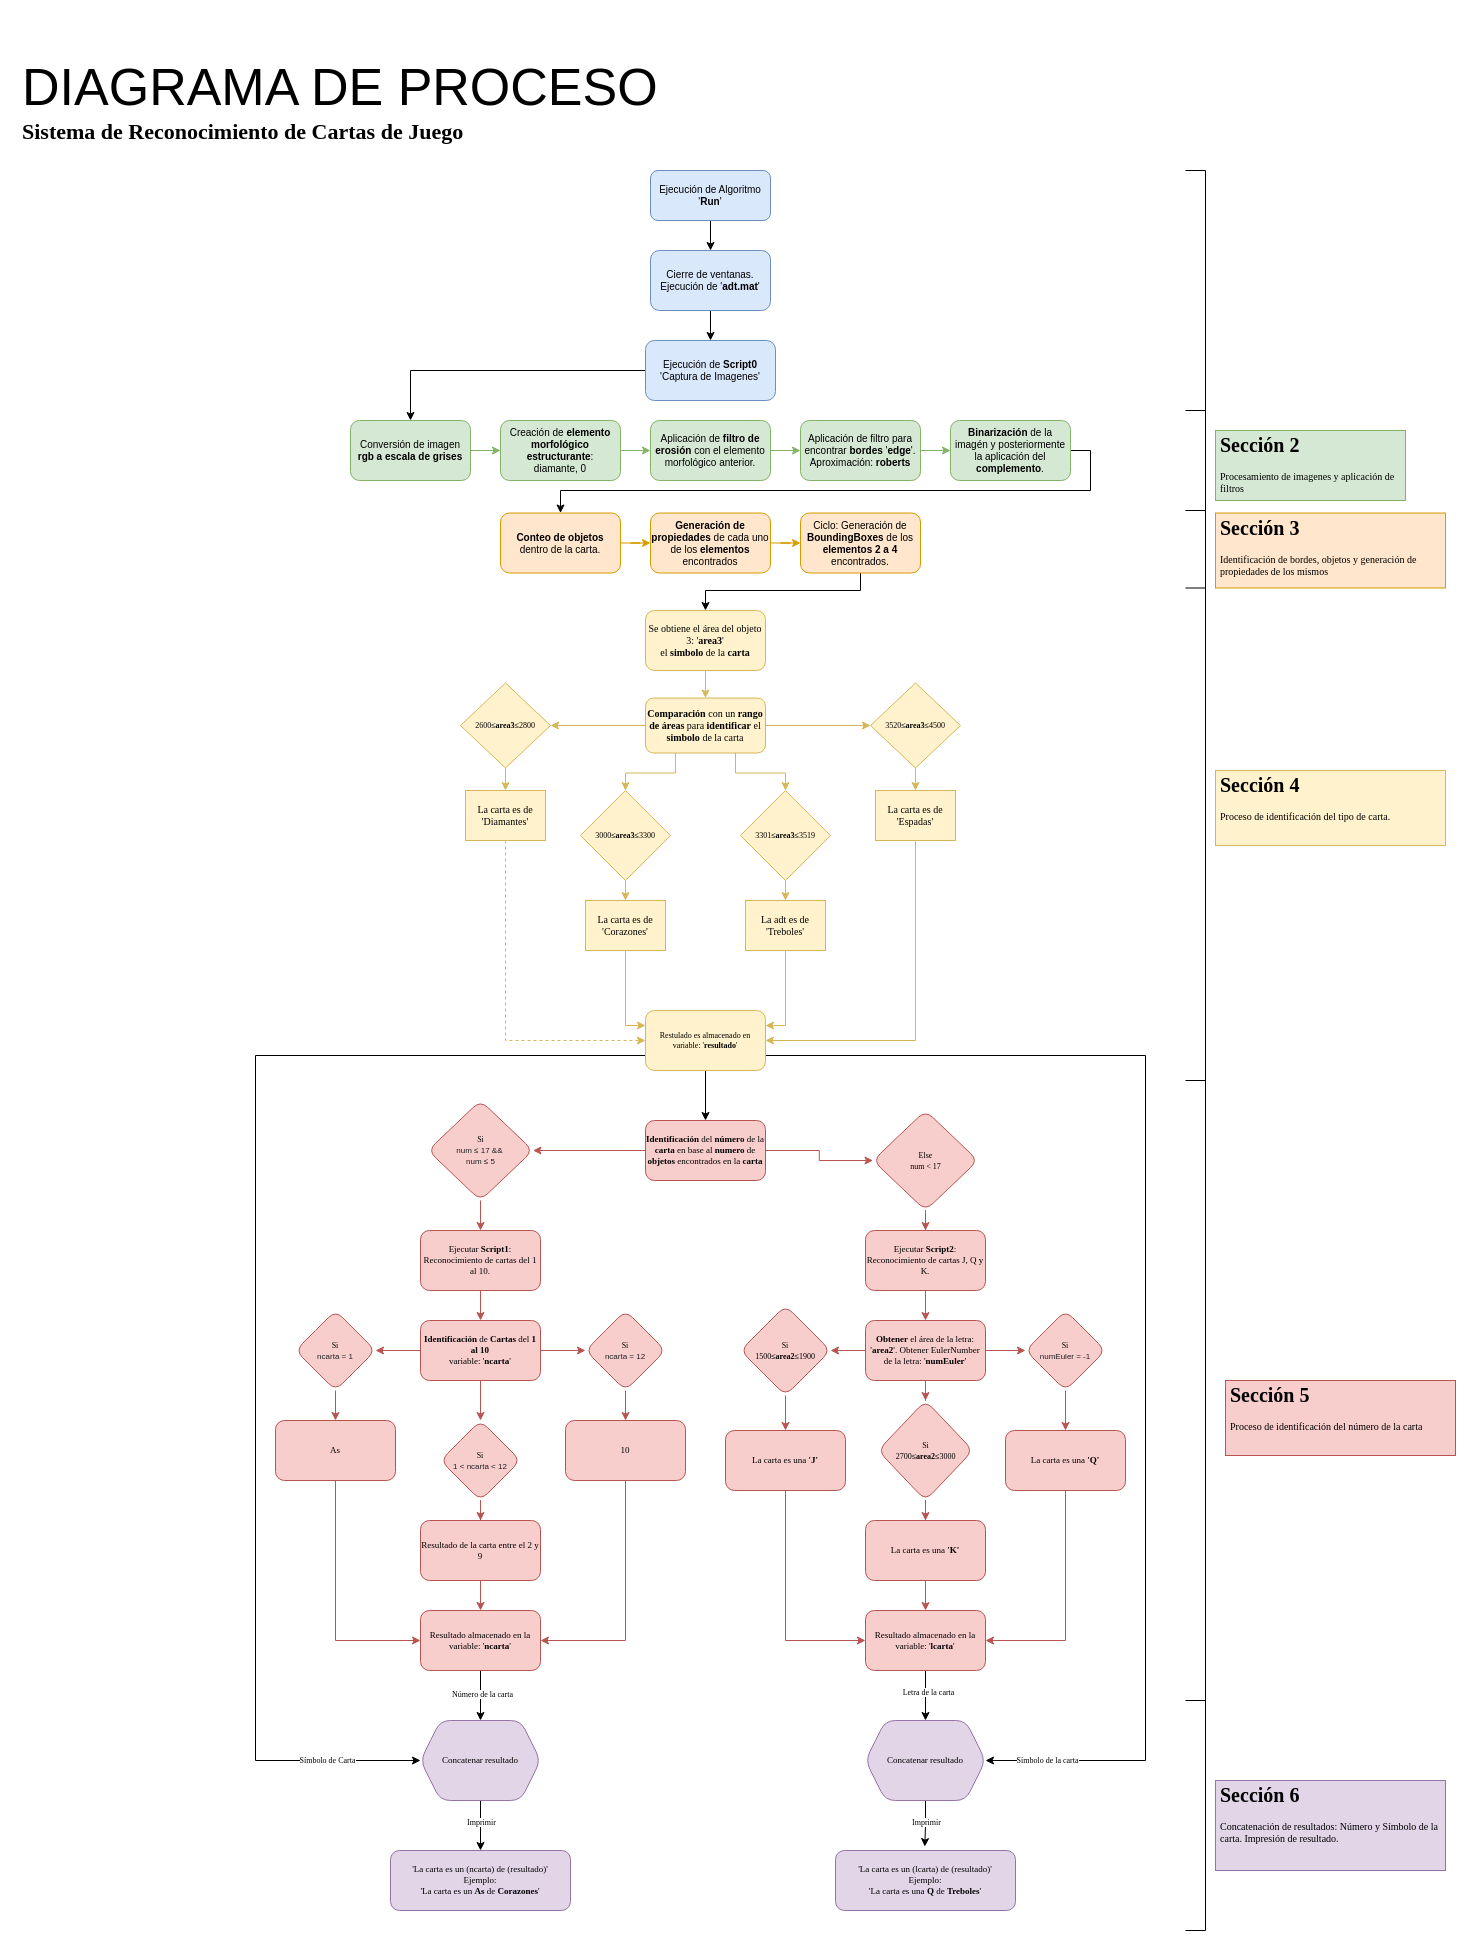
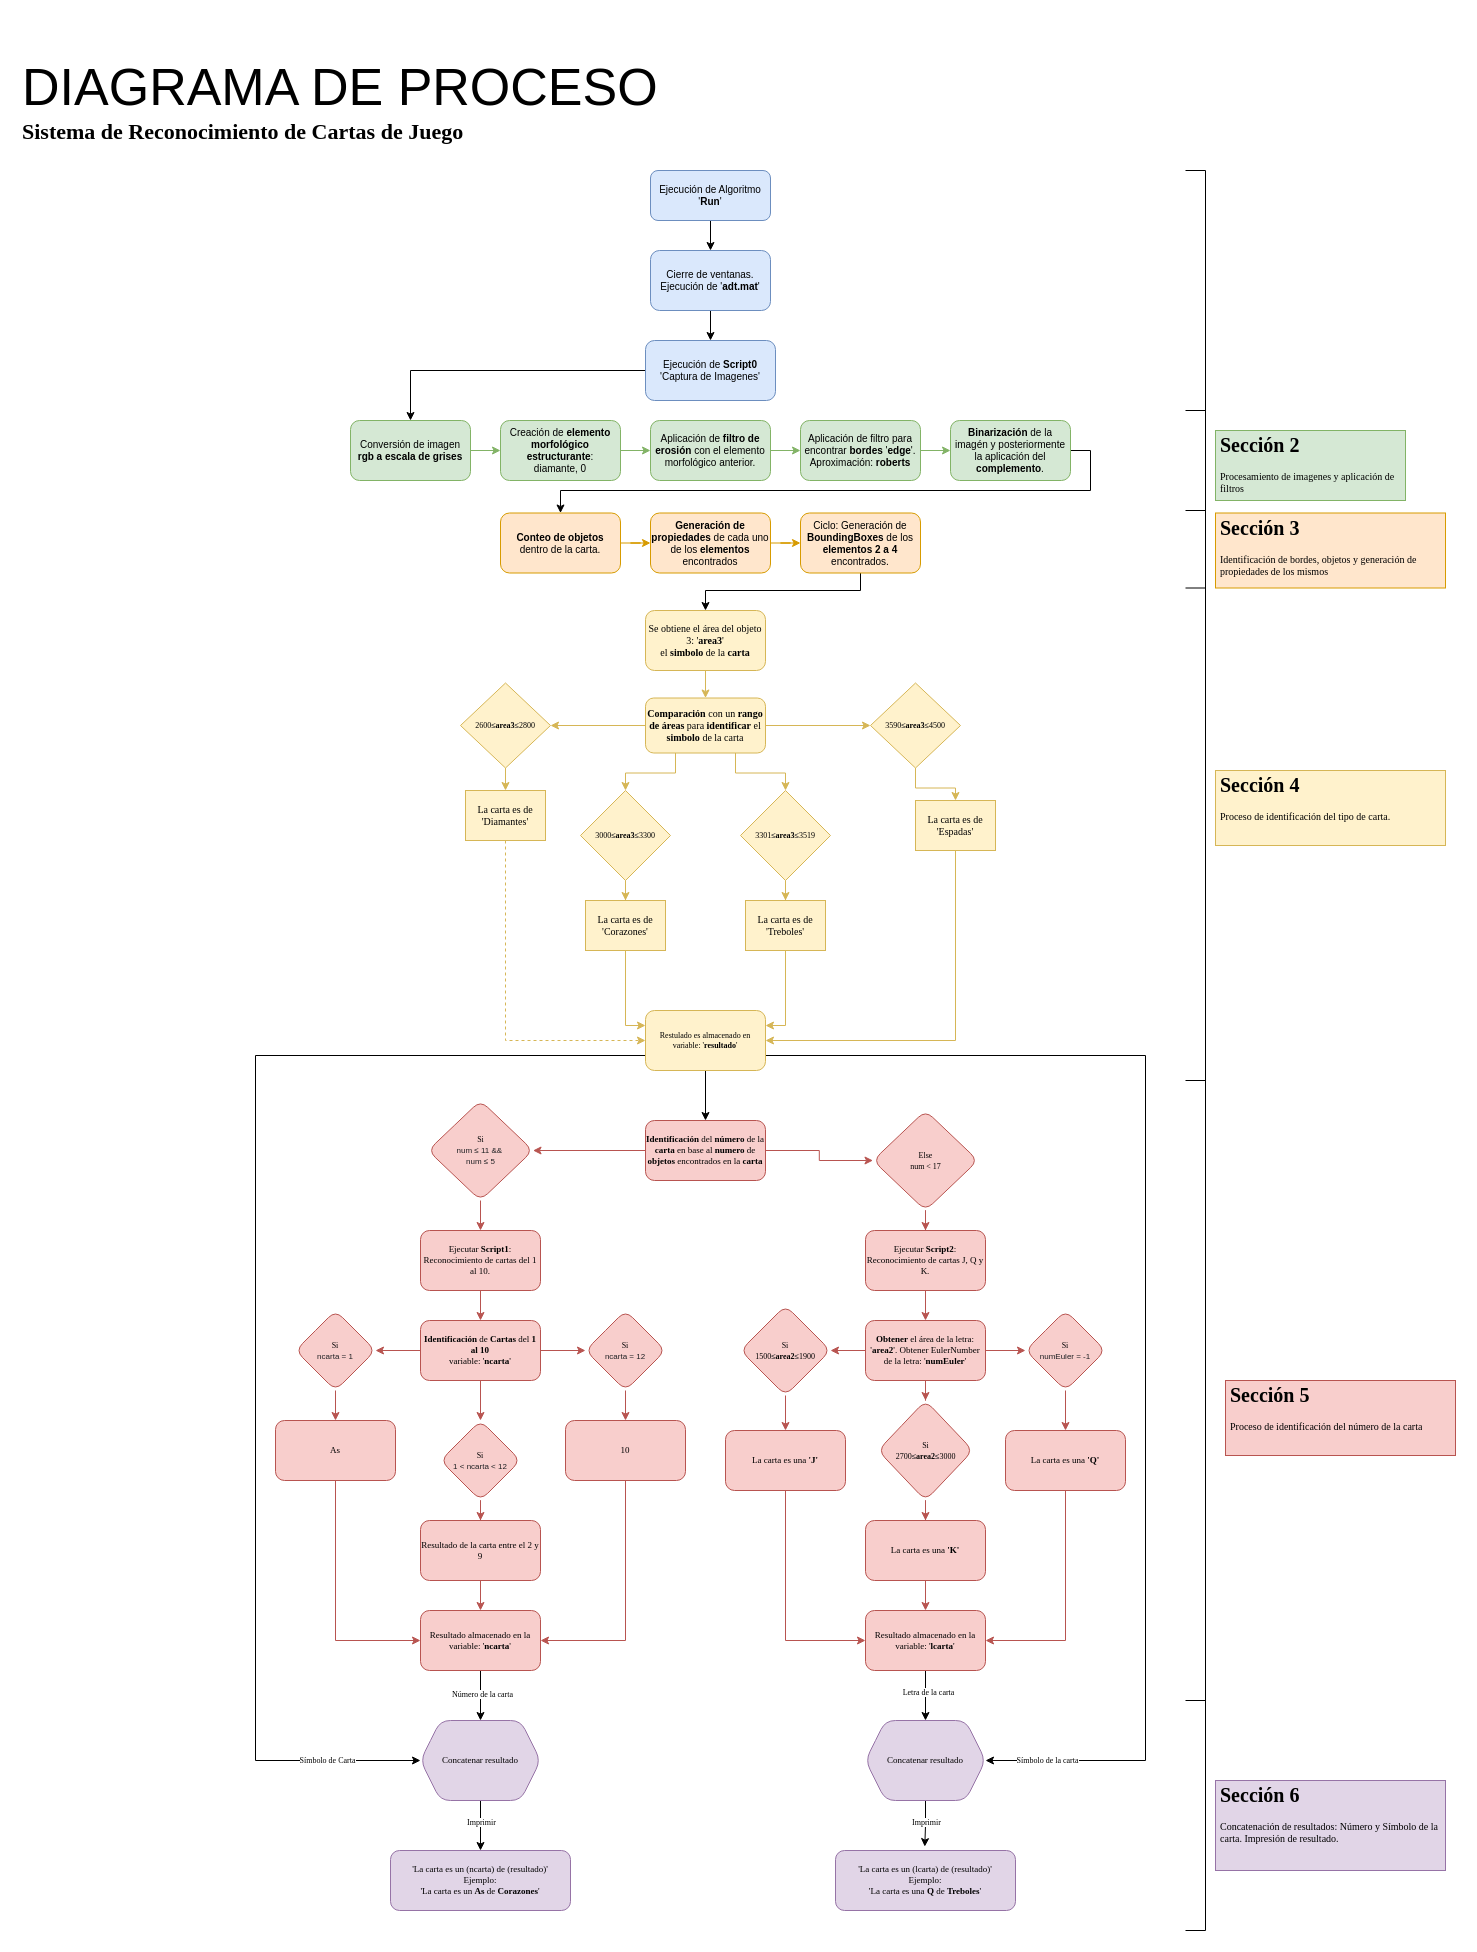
(916, 726) -> (916, 726)
(916, 816) -> (956, 826)
(786, 926) -> (786, 926)
(481, 1151) -> (481, 1151)
